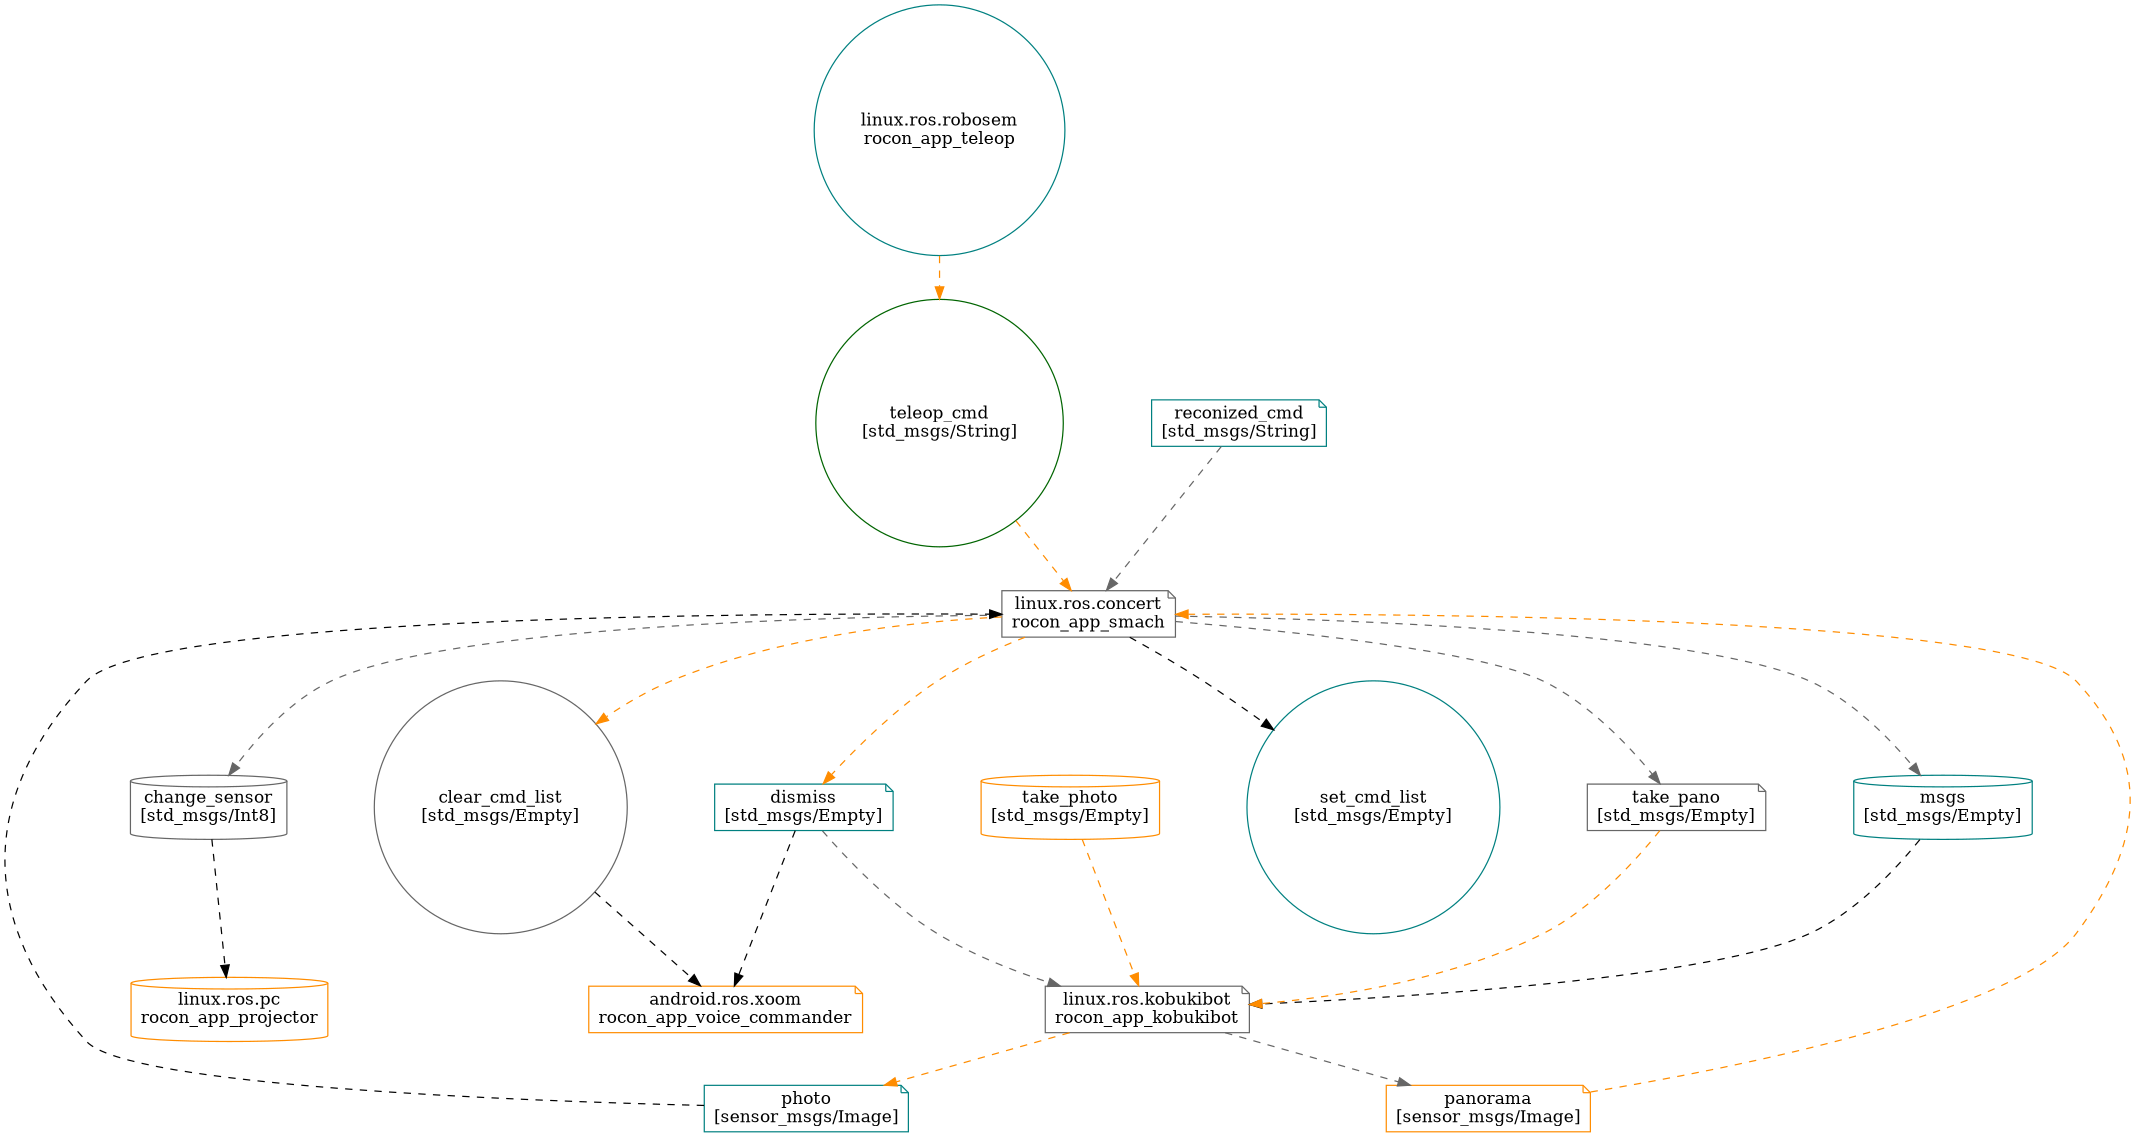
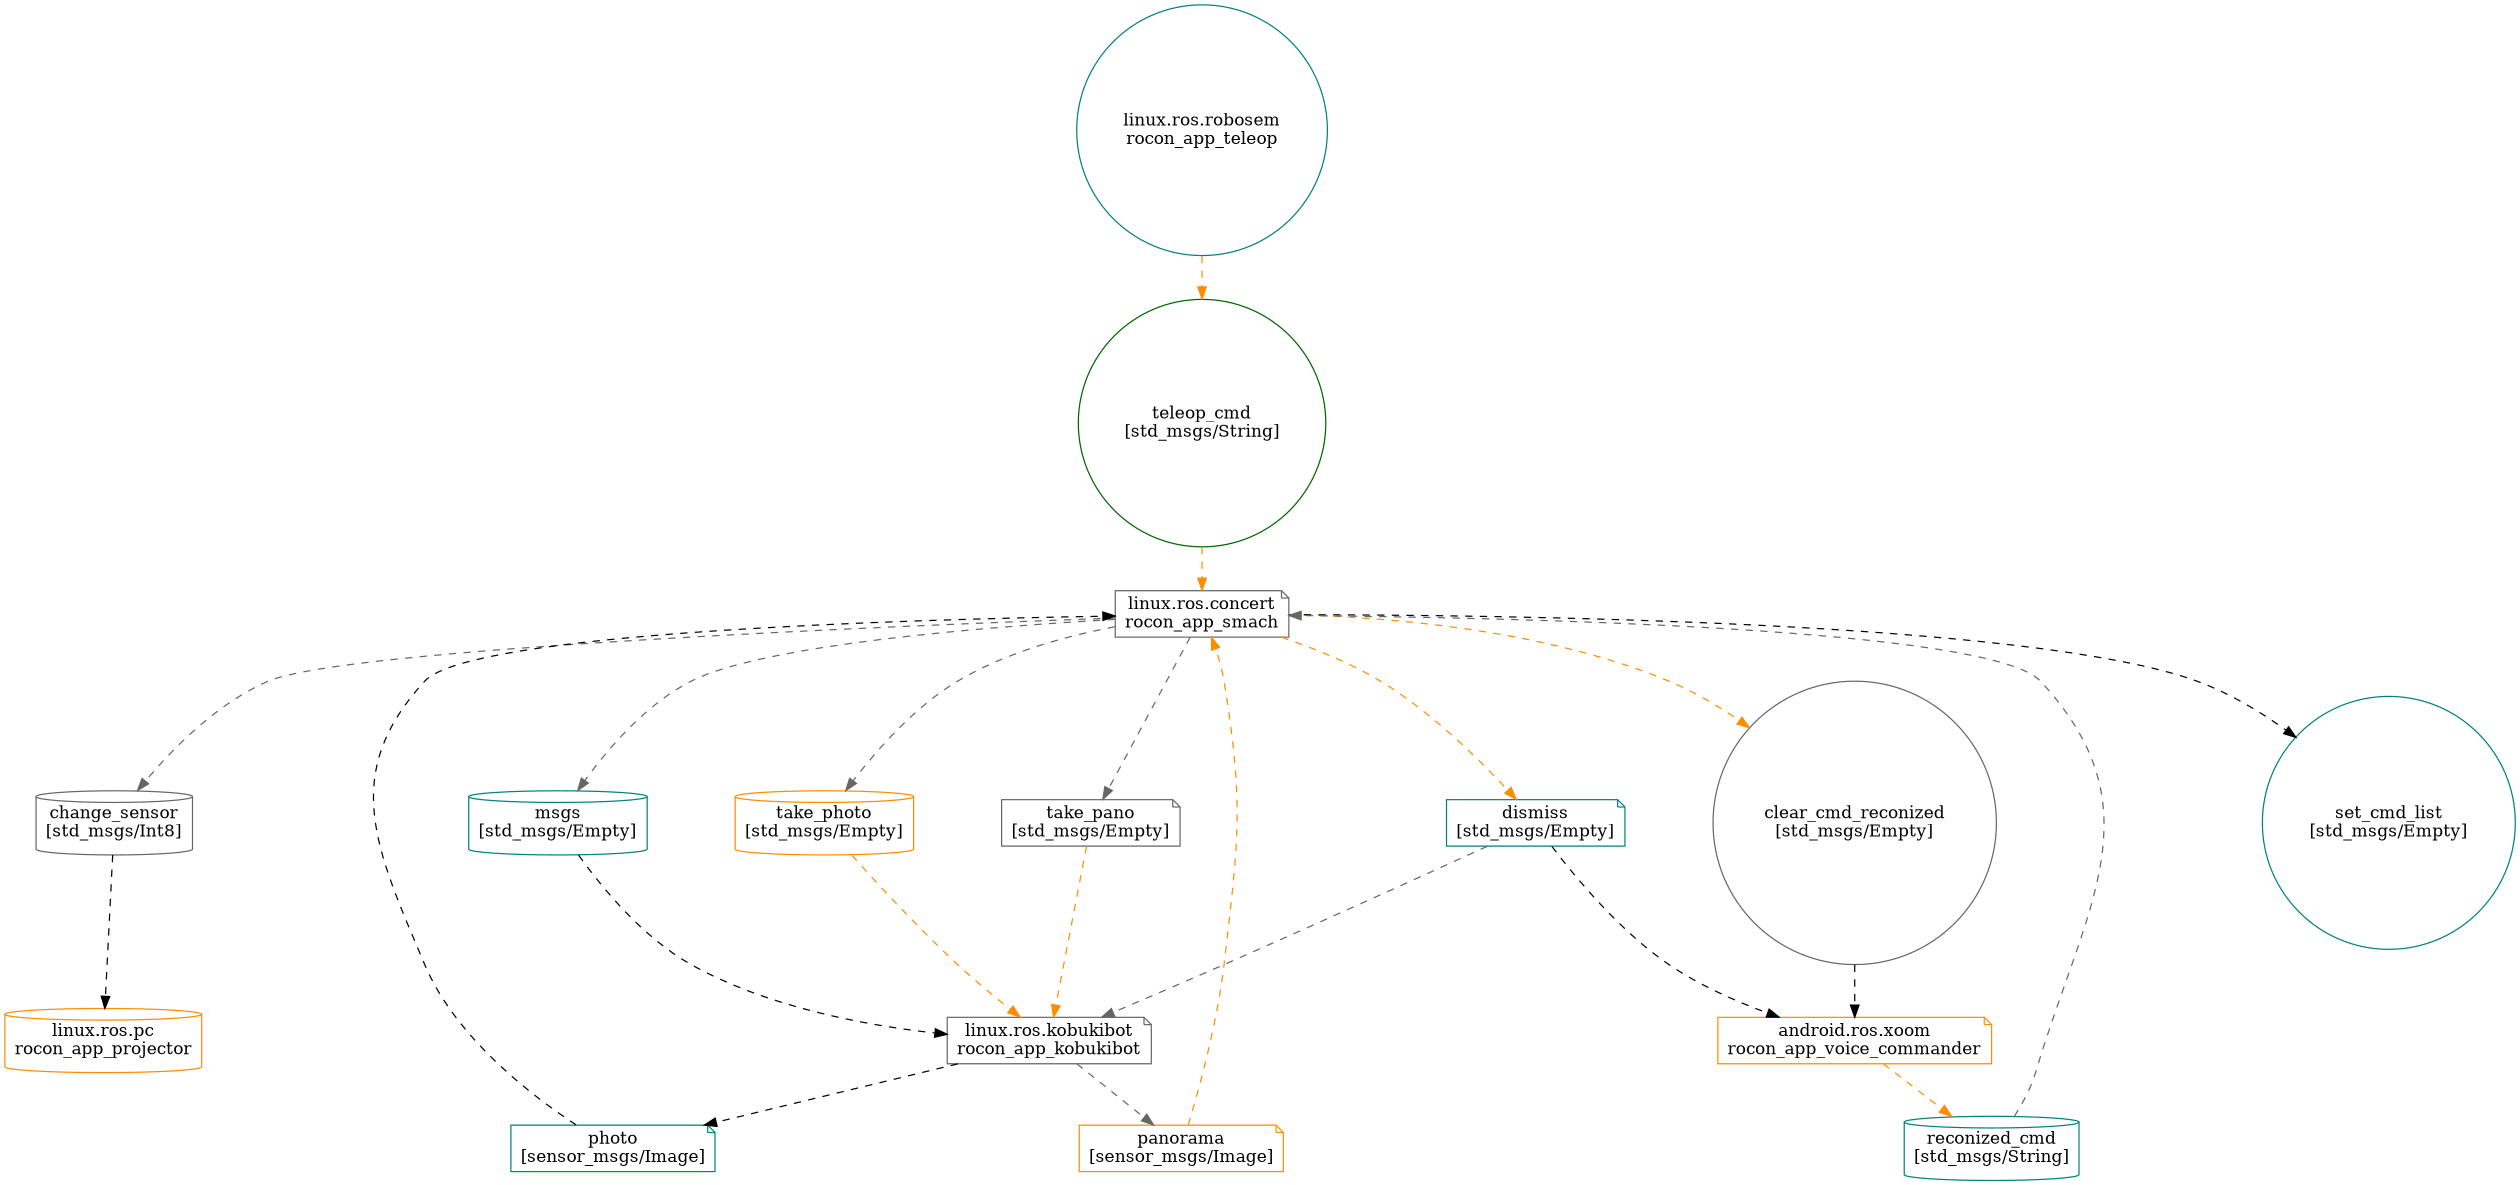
(1239, 423) -> (1992, 1148)
none -> (967, 676)
(501, 807) -> (1855, 823)
(983, 1057) -> (837, 1093)
none -> (1912, 1086)
